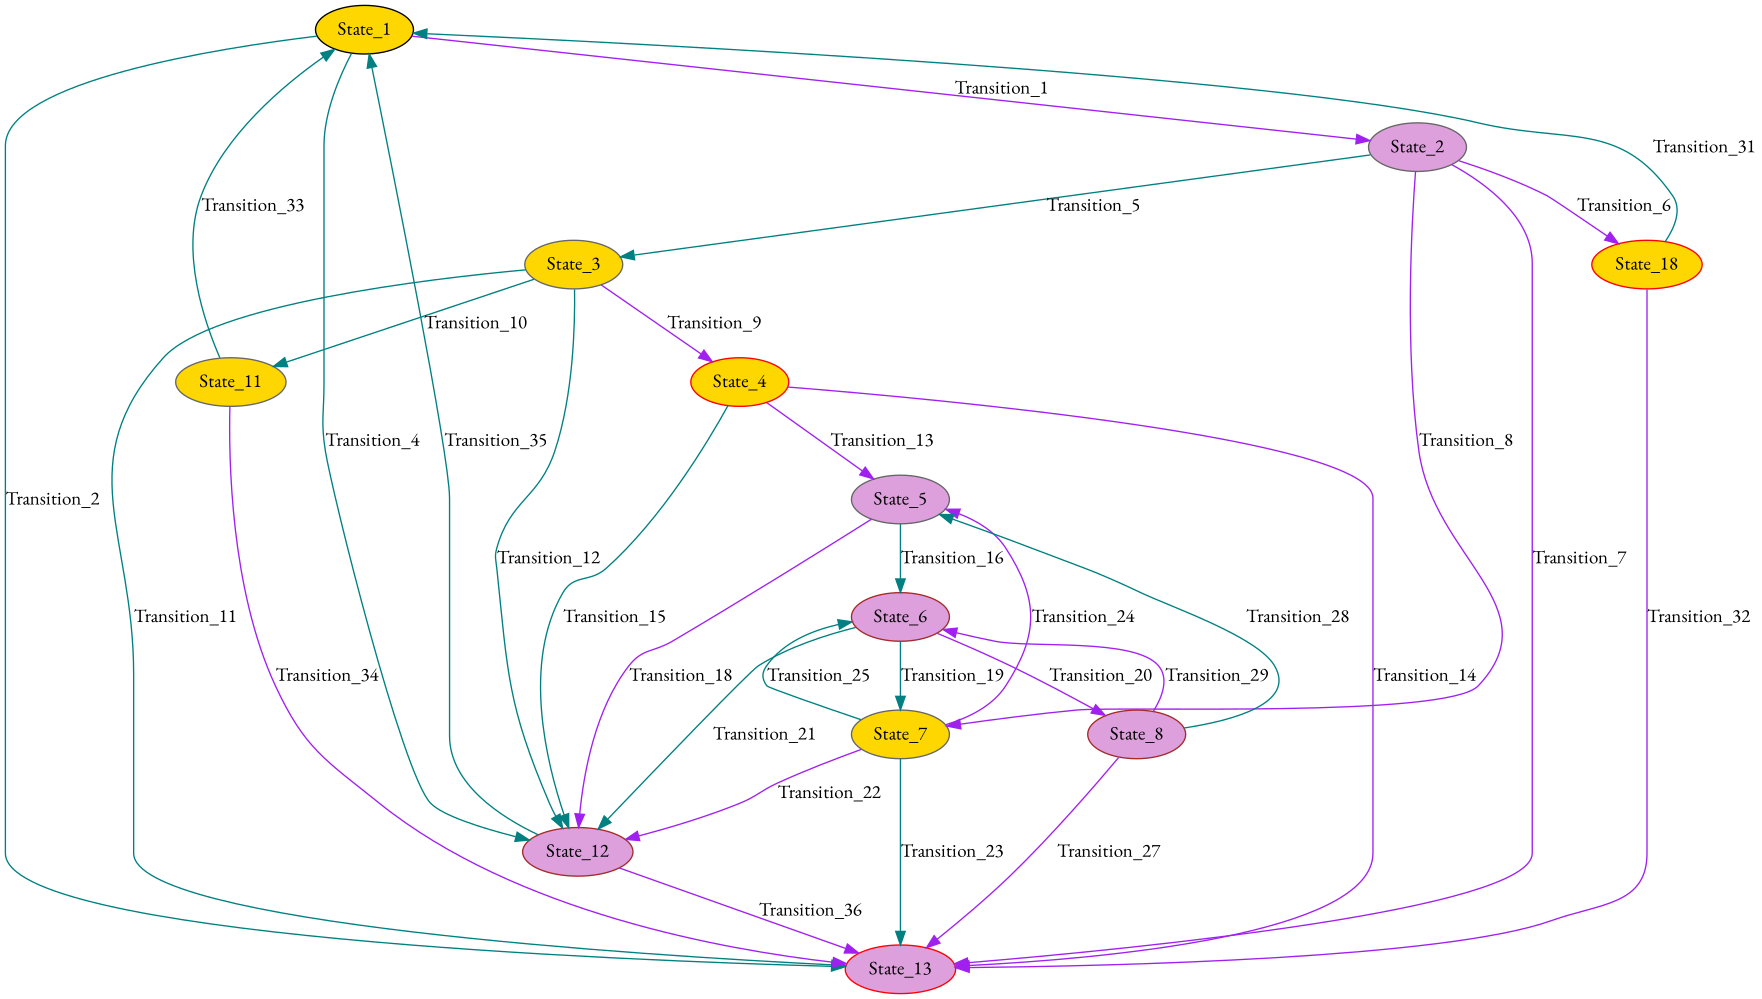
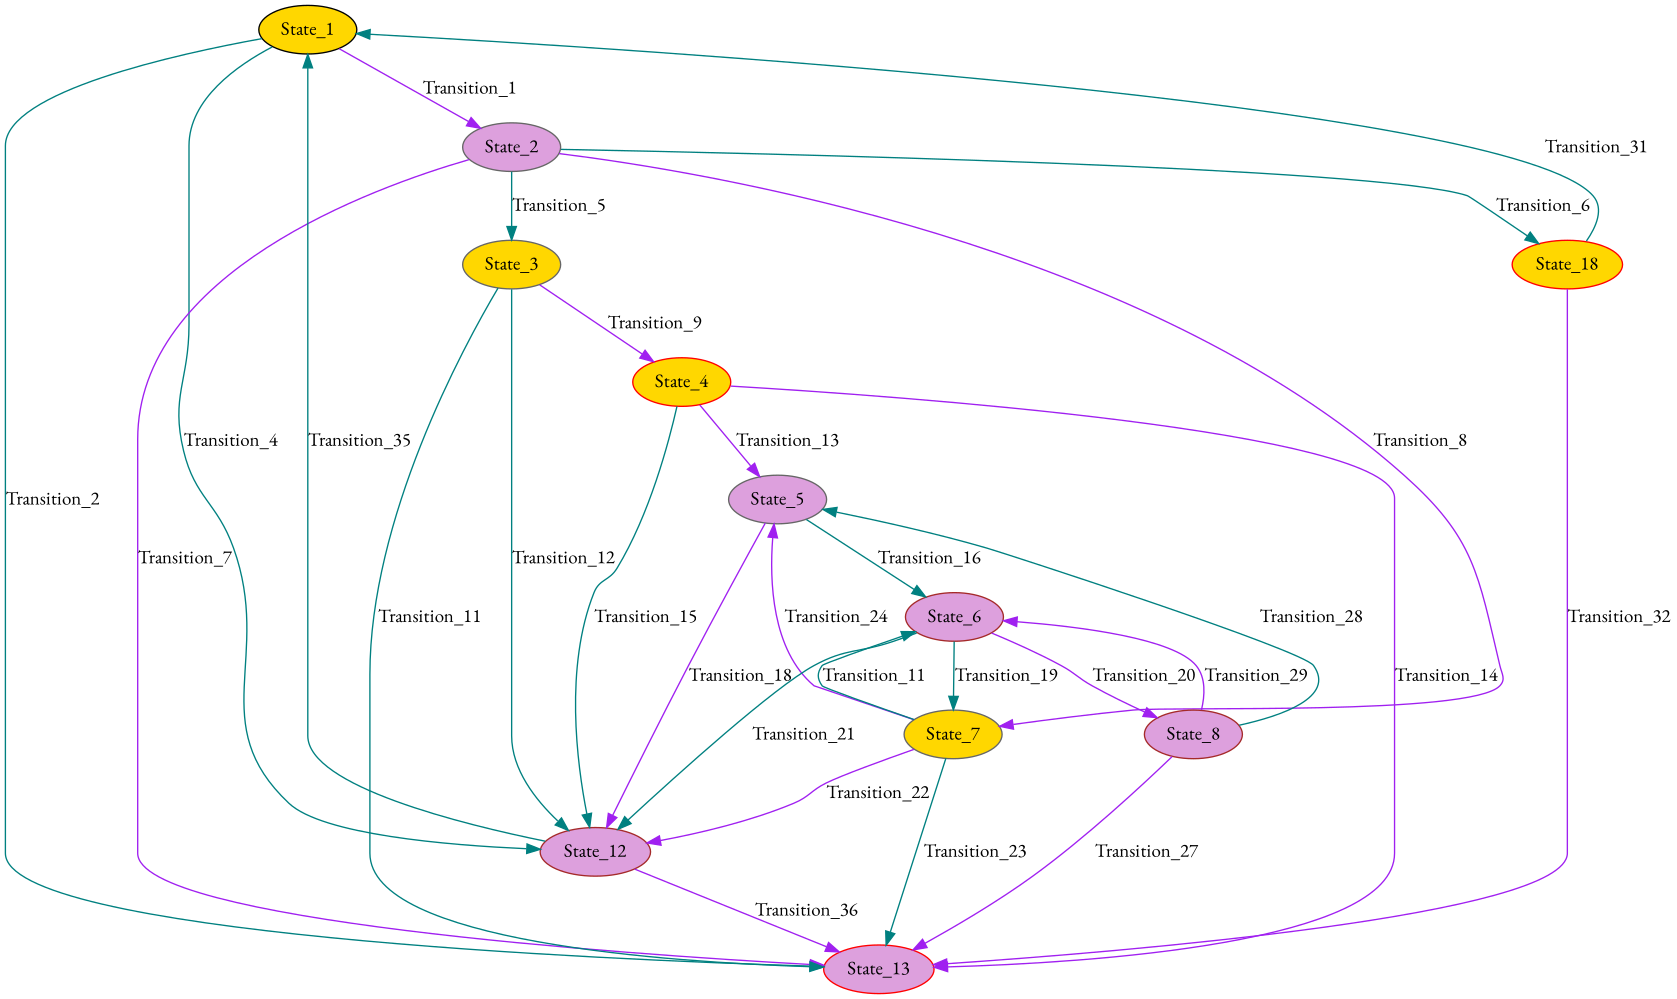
(1537, 191) -> (1051, 163)
(231, 382) -> none
(819, 676) -> (874, 676)
